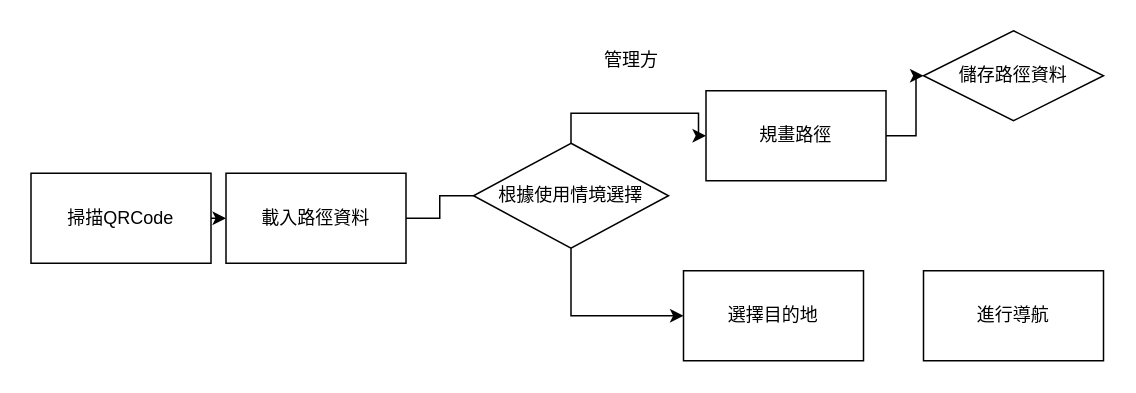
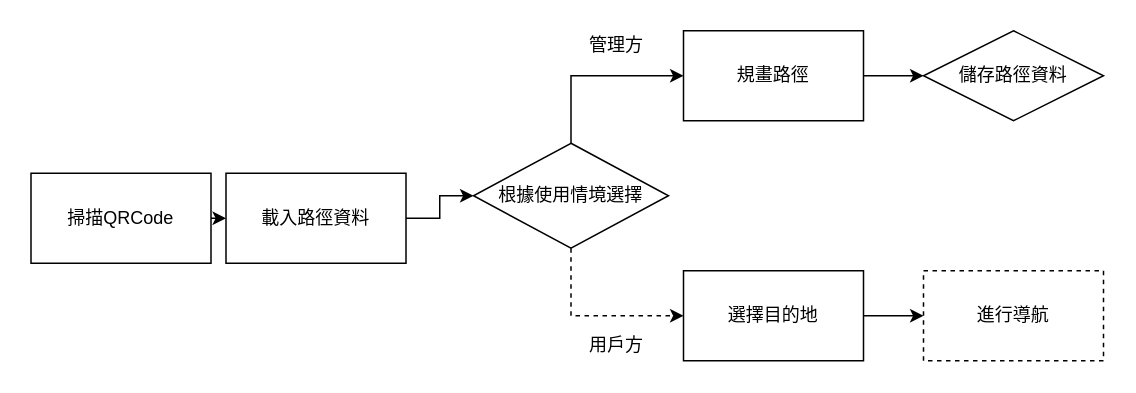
(631, 61) -> (616, 46)
(796, 136) -> (773, 76)
(466, 196) -> (462, 196)
(590, 316) -> (590, 316)
none -> (888, 316)
(1013, 316) -> (1013, 316)
none -> (616, 346)
